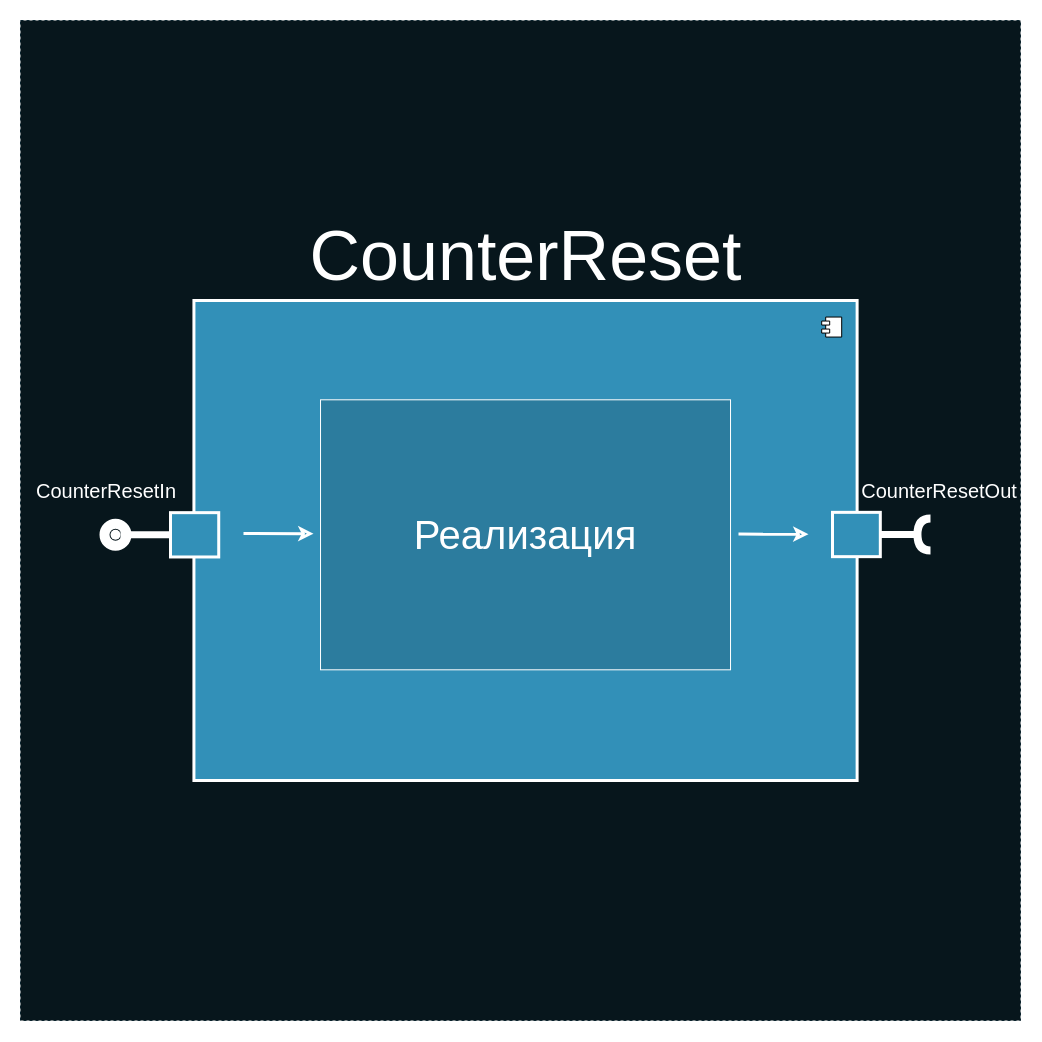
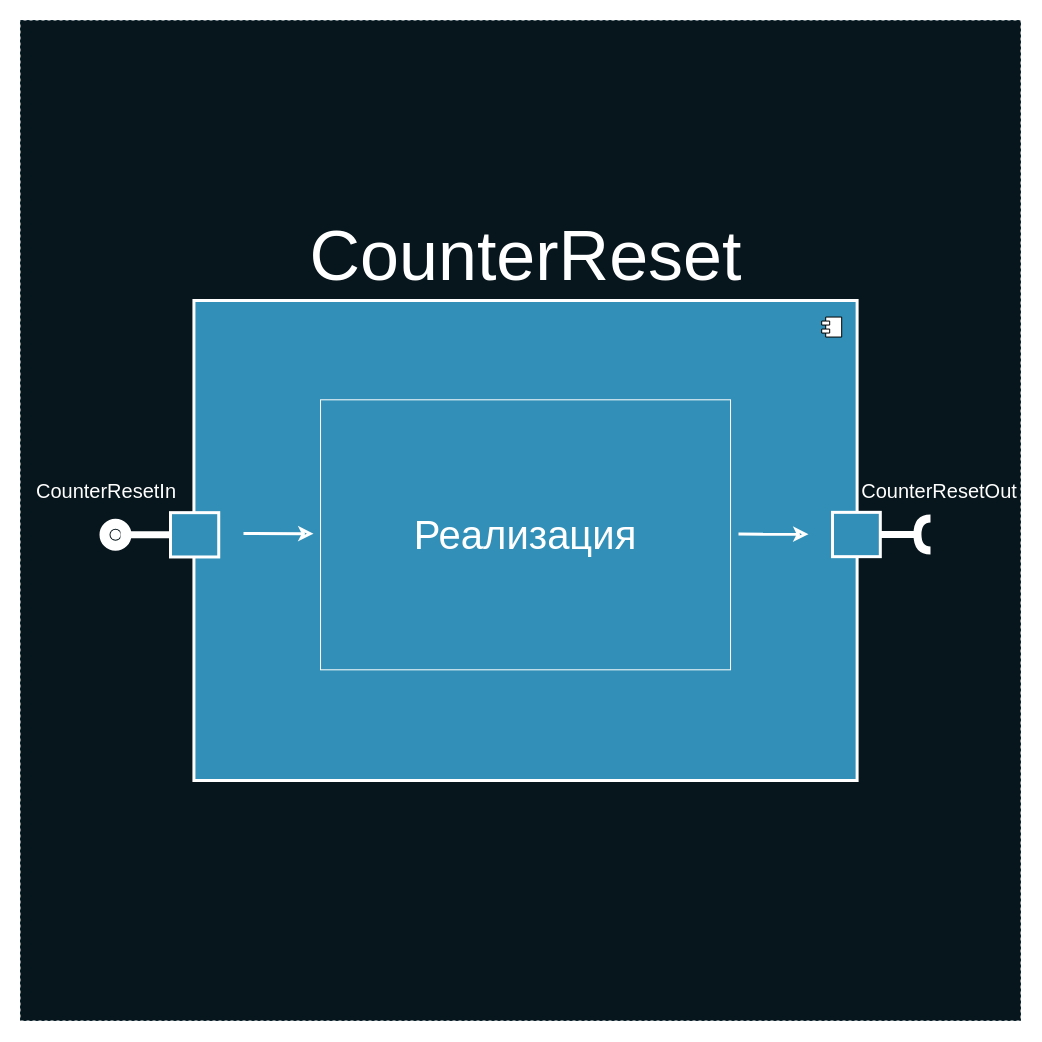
(526, 535) -> (526, 535)
